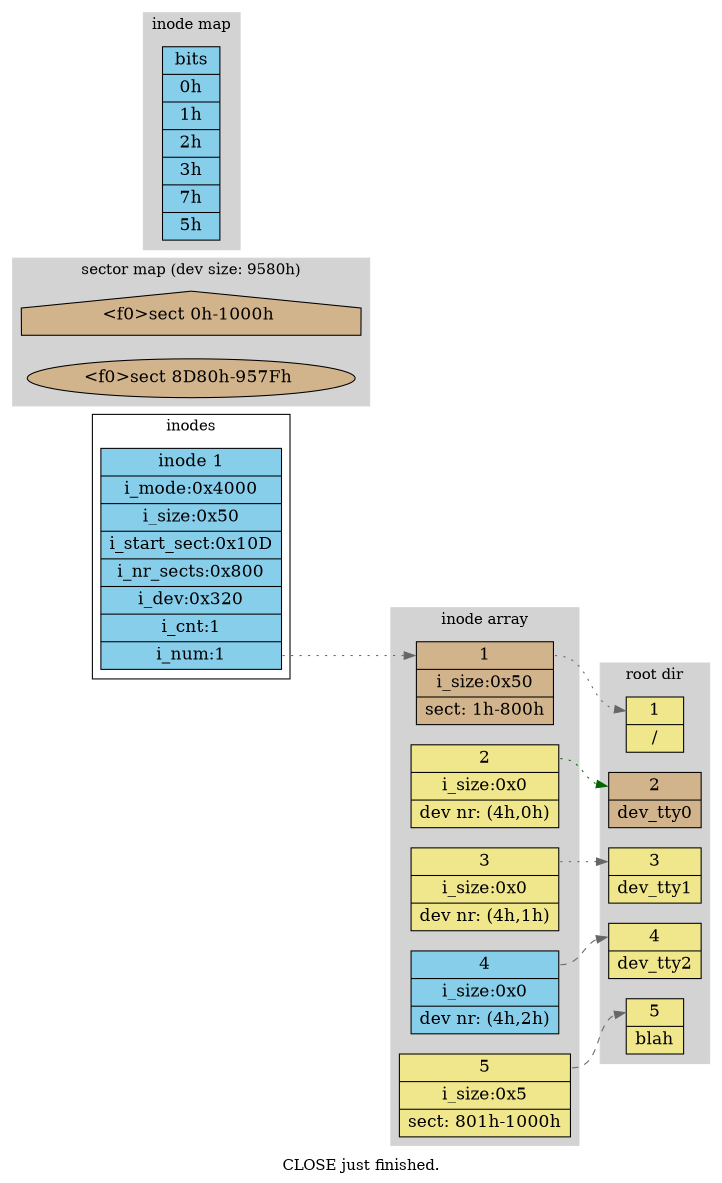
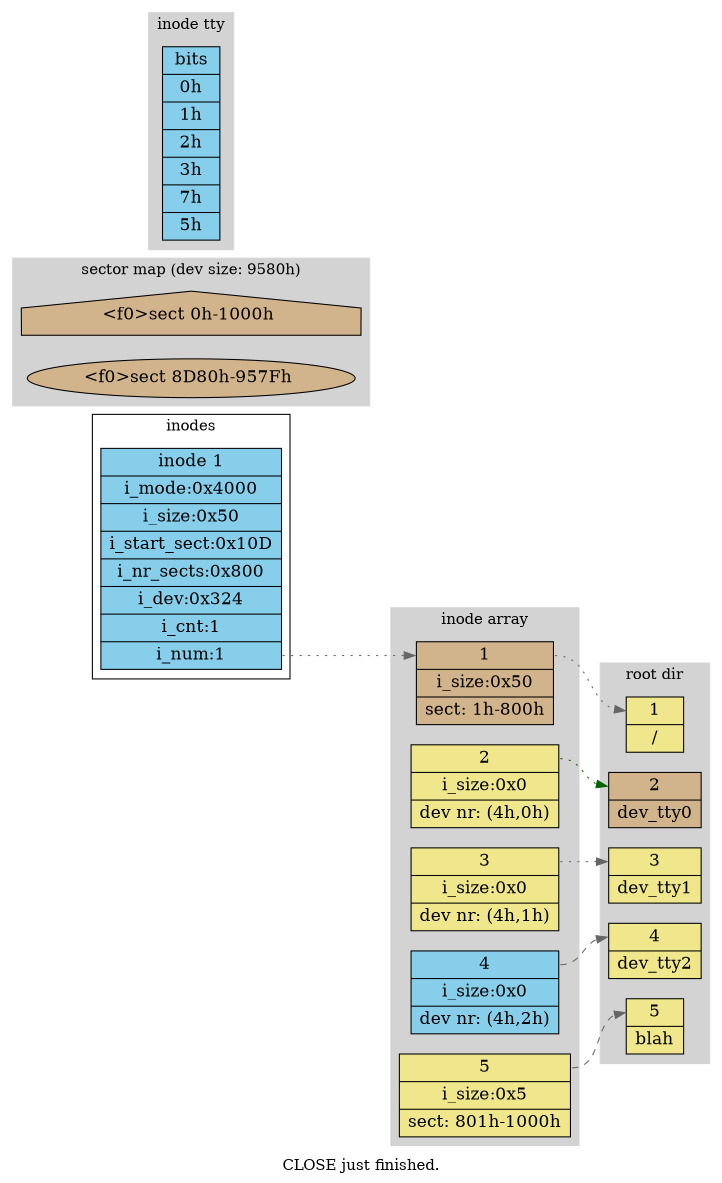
(192, 25) -> (191, 25)
(191, 599) -> (191, 599)
